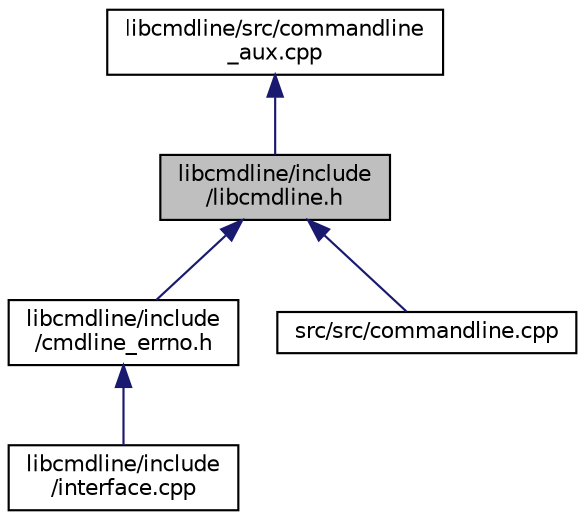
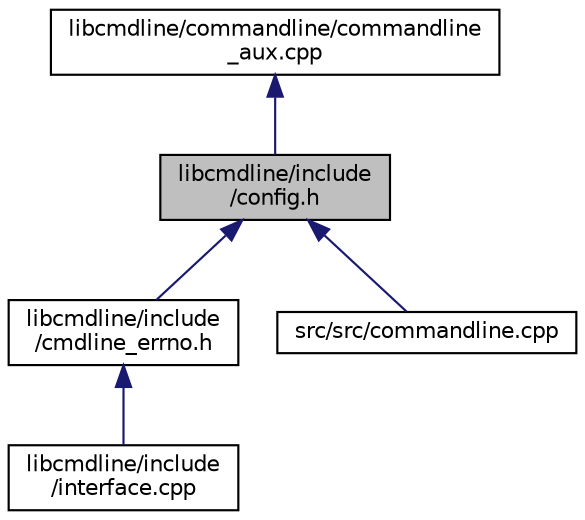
(275, 42) -> (275, 42)
(275, 187) -> (275, 187)
